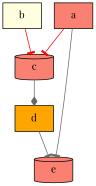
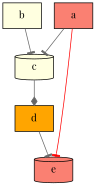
(28, 40) -> (28, 40)
(55, 40) -> (55, 40)
(34, 67) -> (34, 67)
(65, 91) -> (65, 91)
